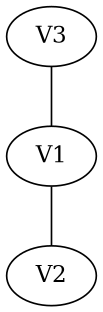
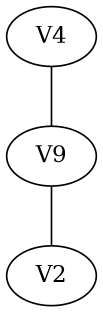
(51, 37) -> (51, 37)
(51, 156) -> (51, 156)
